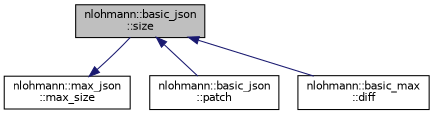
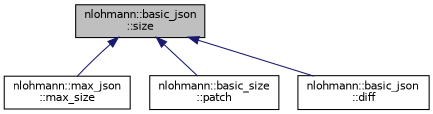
(114, 54) -> (93, 60)
(214, 93) -> (214, 93)
(364, 93) -> (364, 93)
